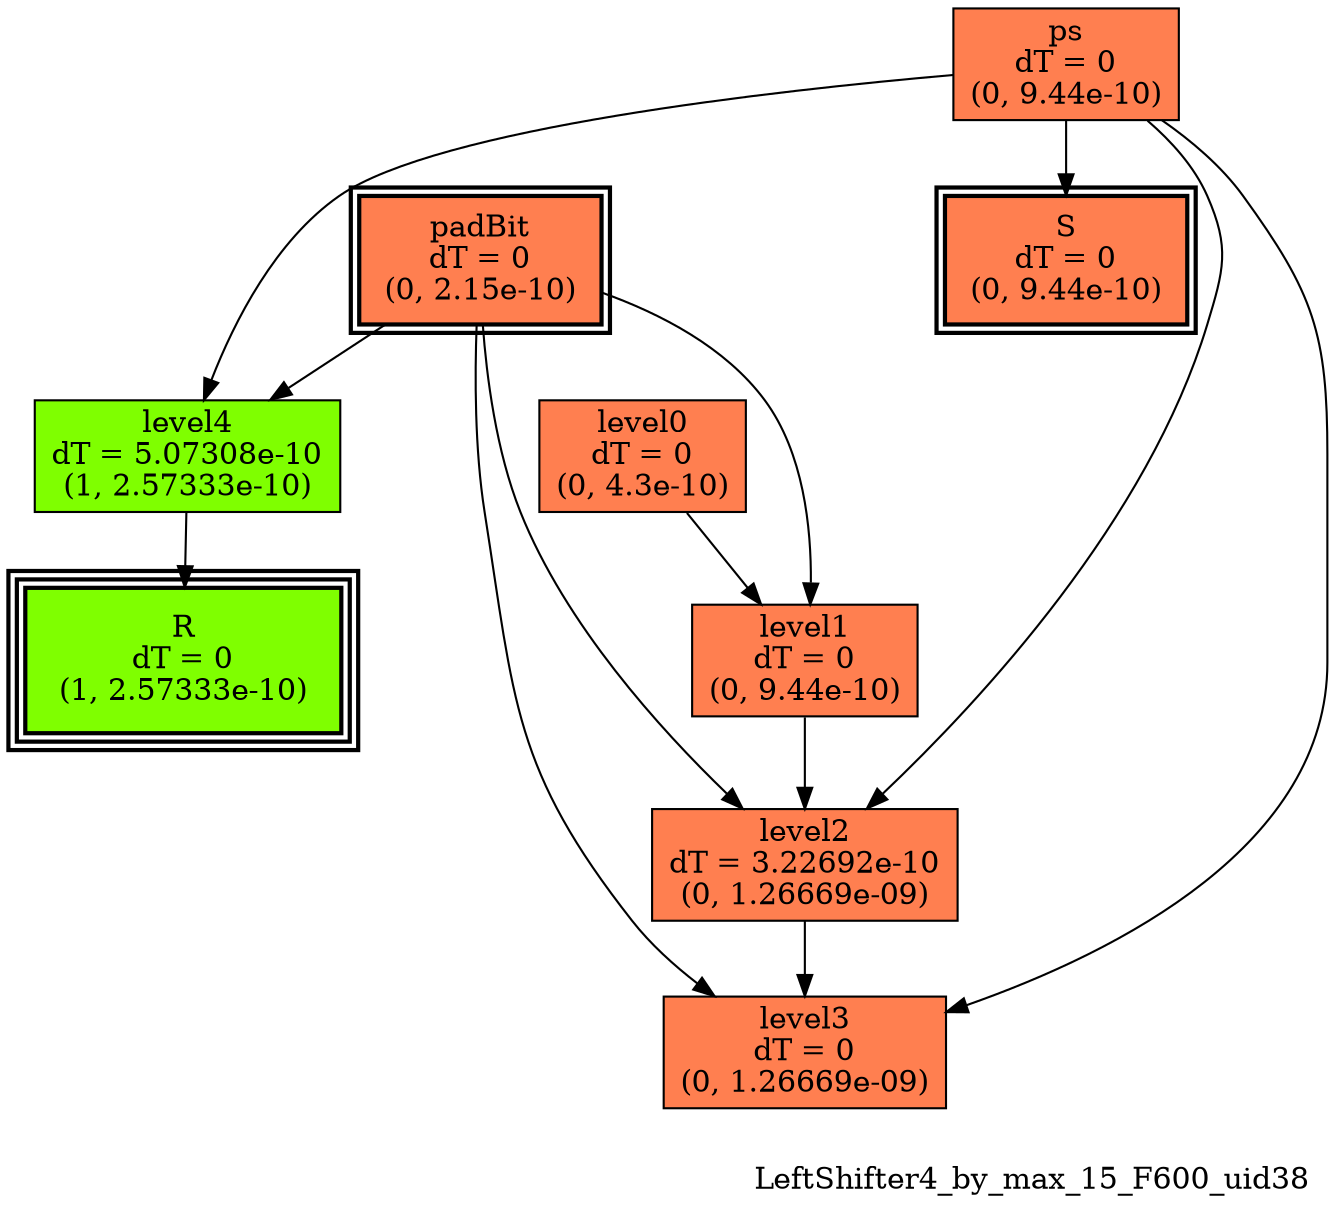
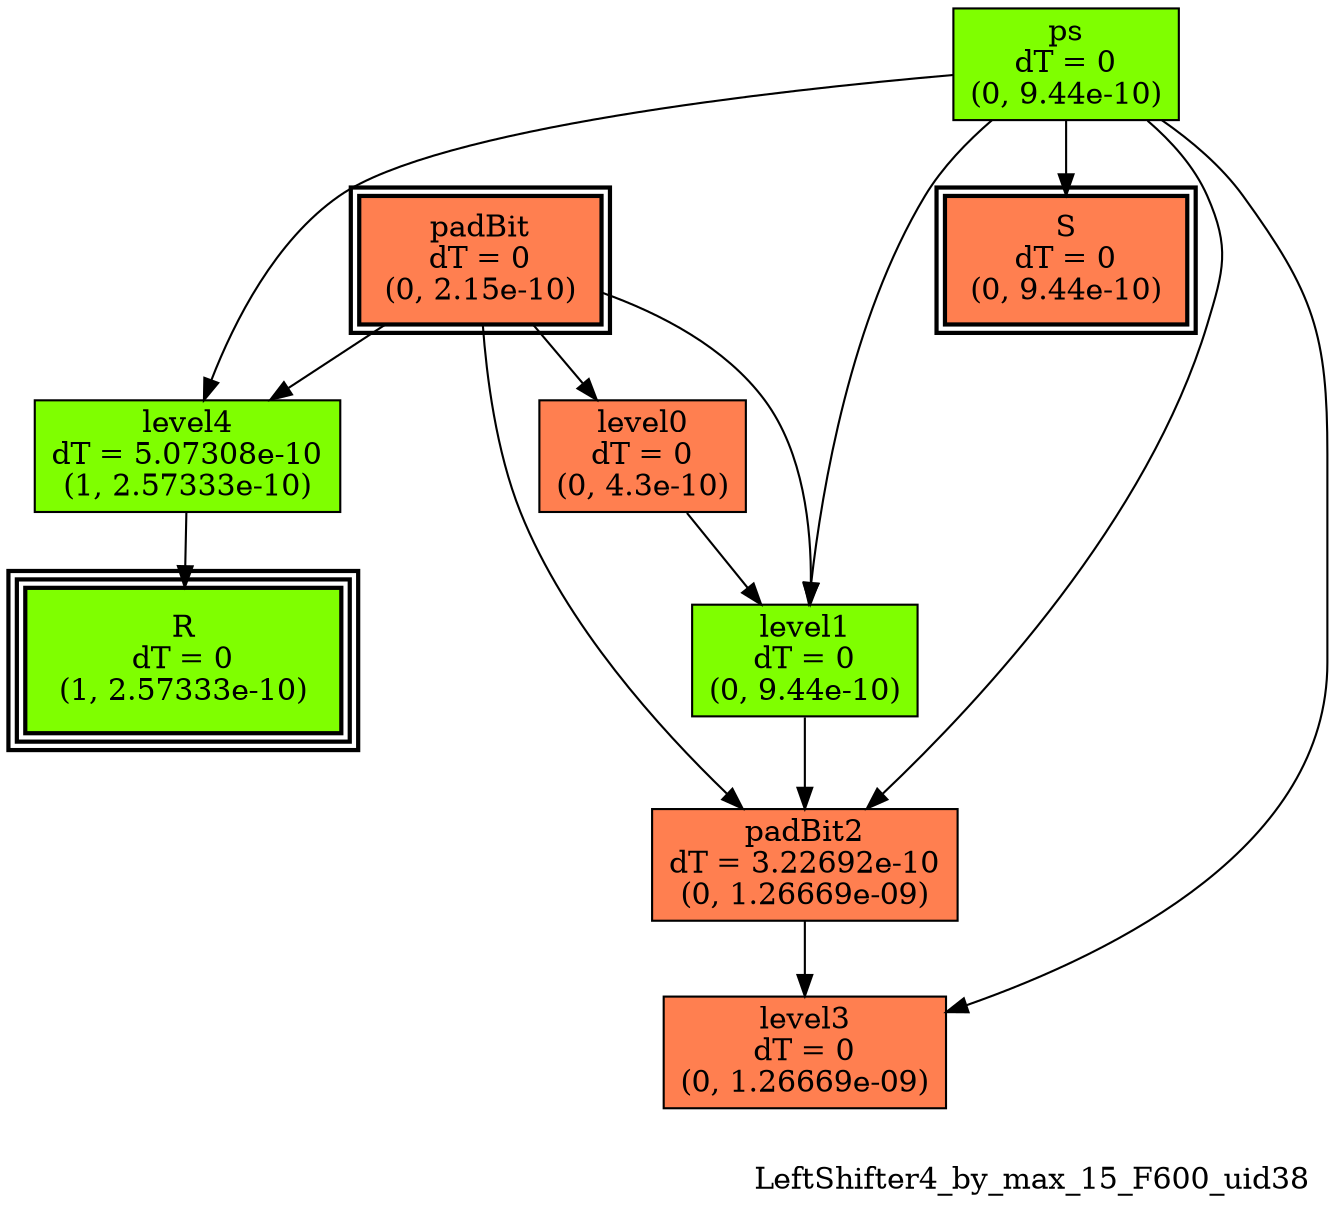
(1066, 64) -> (1066, 64)
none -> (864, 335)
(805, 661) -> (805, 661)
(513, 683) -> (558, 354)
(805, 865) -> (805, 865)
